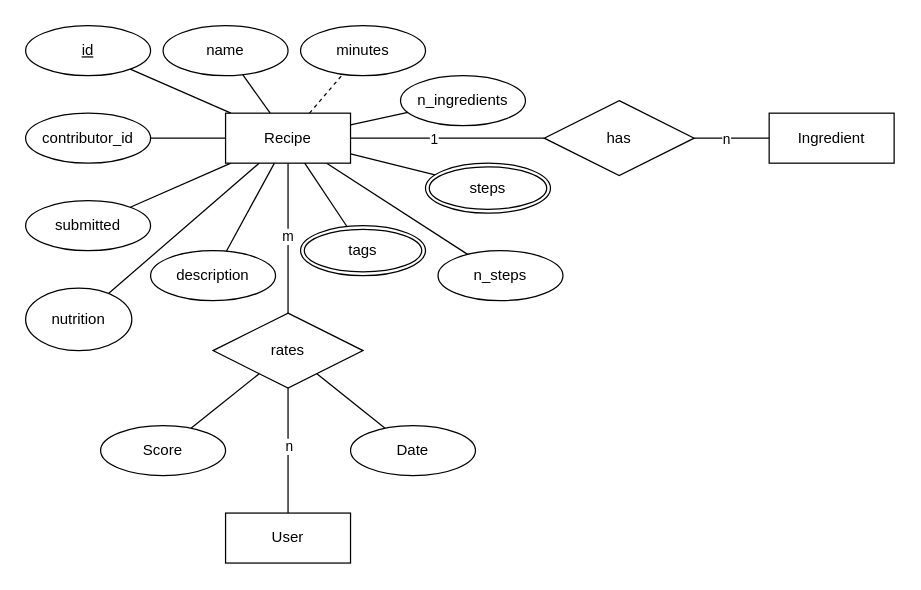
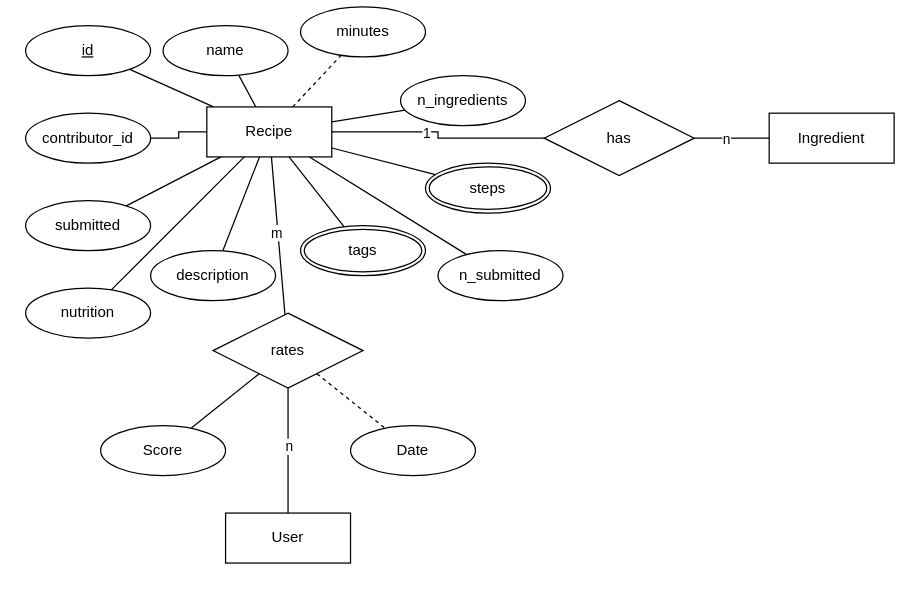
(363, 51) -> (363, 32)
(288, 138) -> (269, 132)
(501, 276) -> (501, 276)
(79, 319) -> (88, 313)
(351, 401) -> (351, 401)
